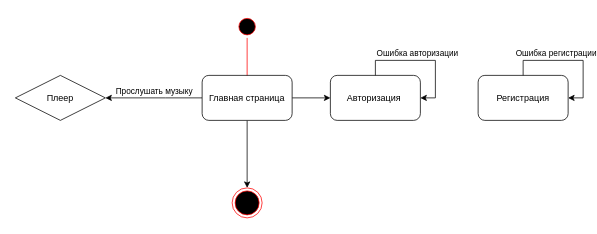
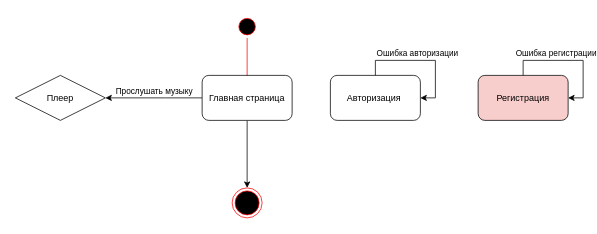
(324, 98) -> none
(523, 98) -> (523, 98)
